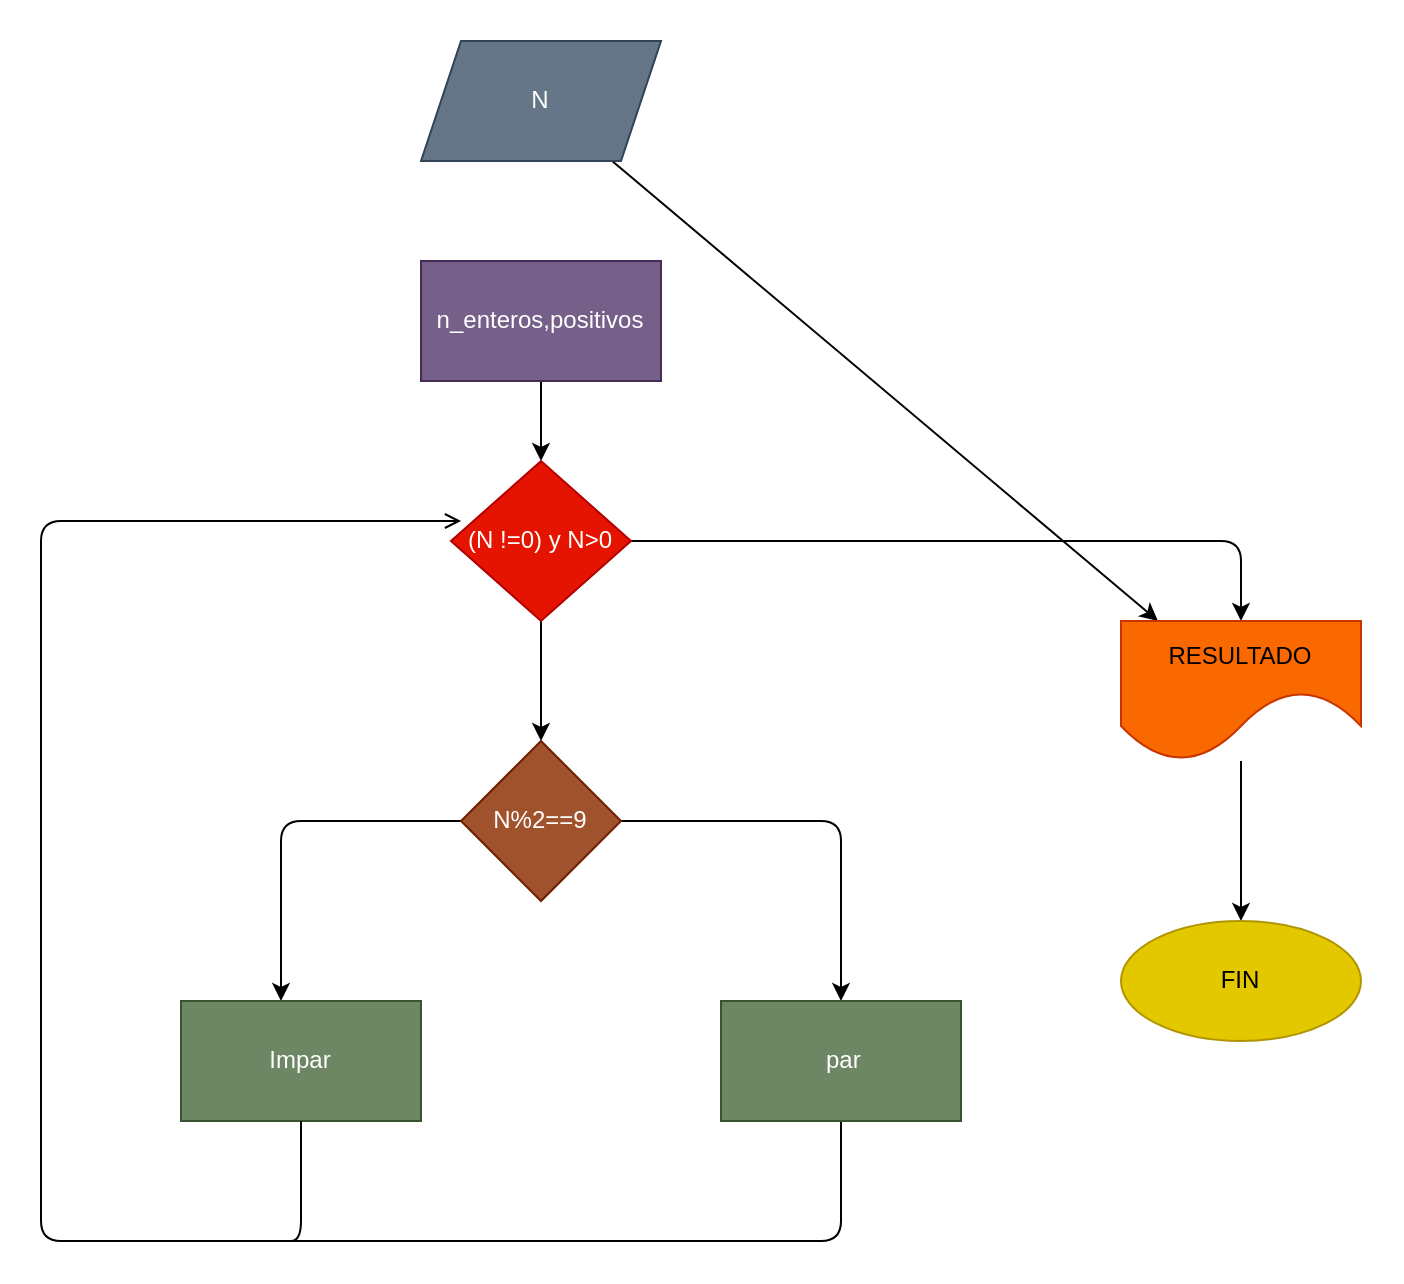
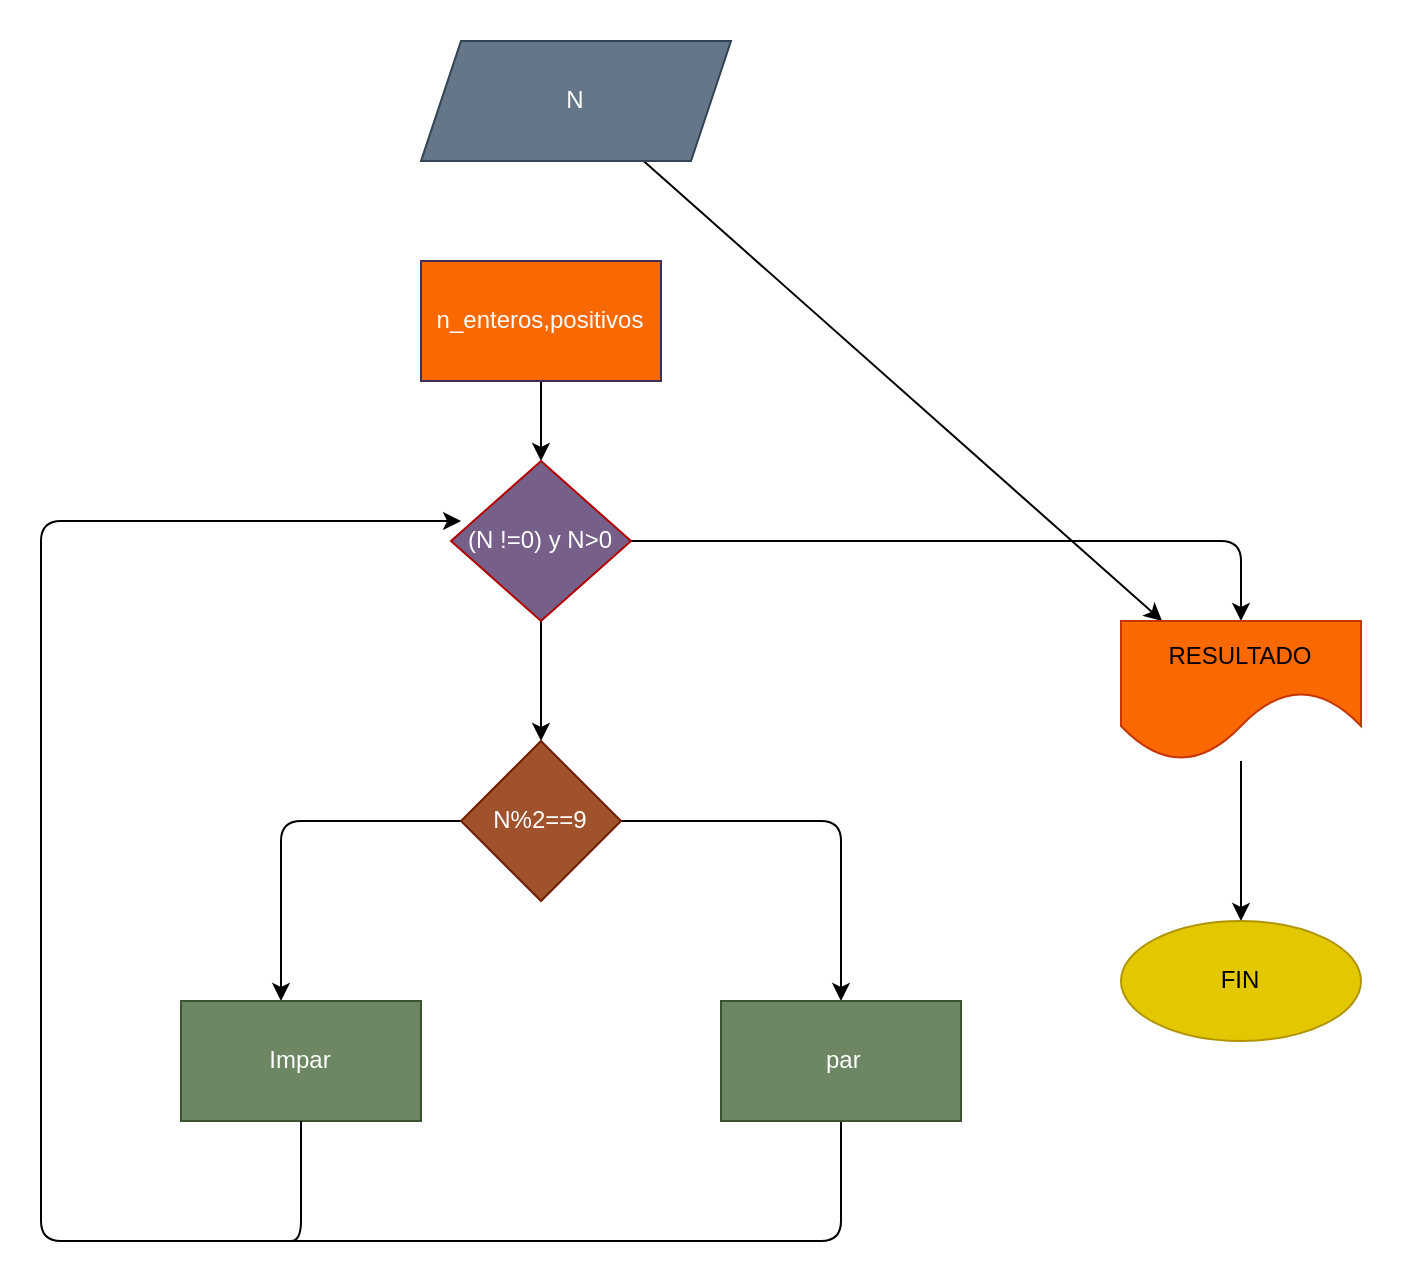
(541, 101) -> (576, 101)
(541, 321) -> (541, 321)
(449, 521) -> (446, 521)
(541, 541) -> (541, 541)
